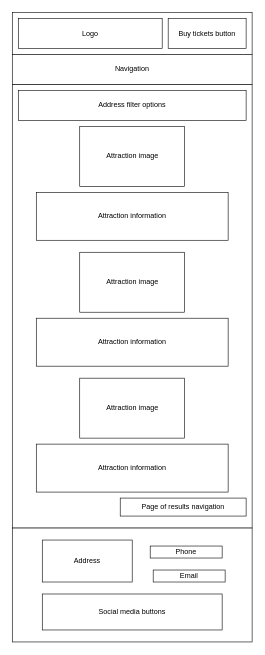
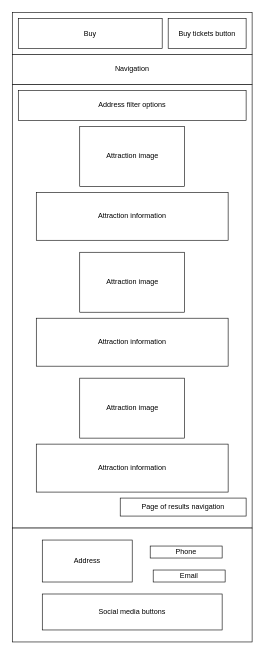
(90, 33) -> (90, 33)
